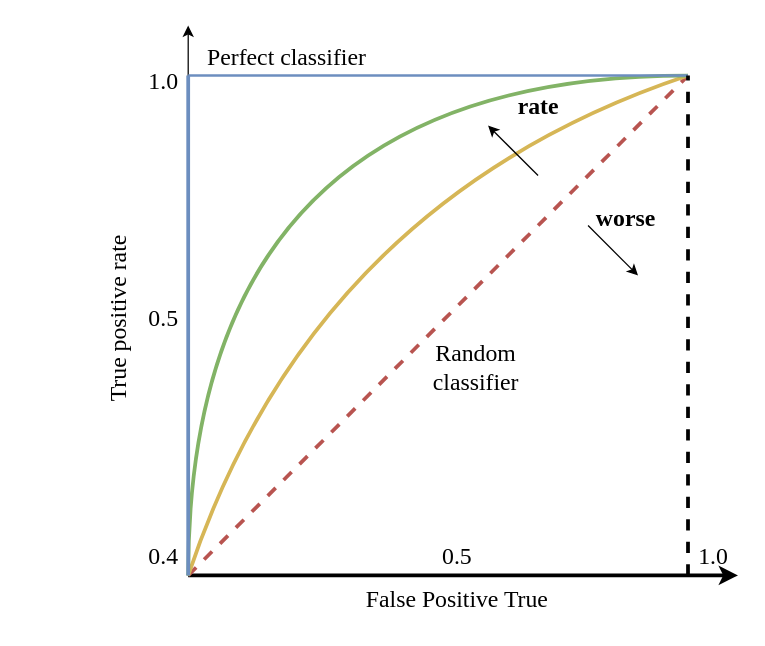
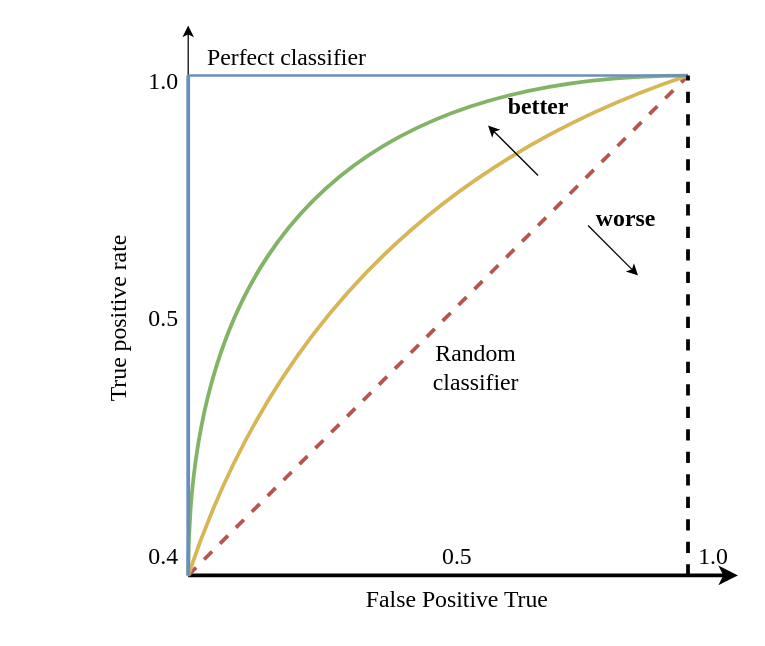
(539, 107) -> (539, 107)
